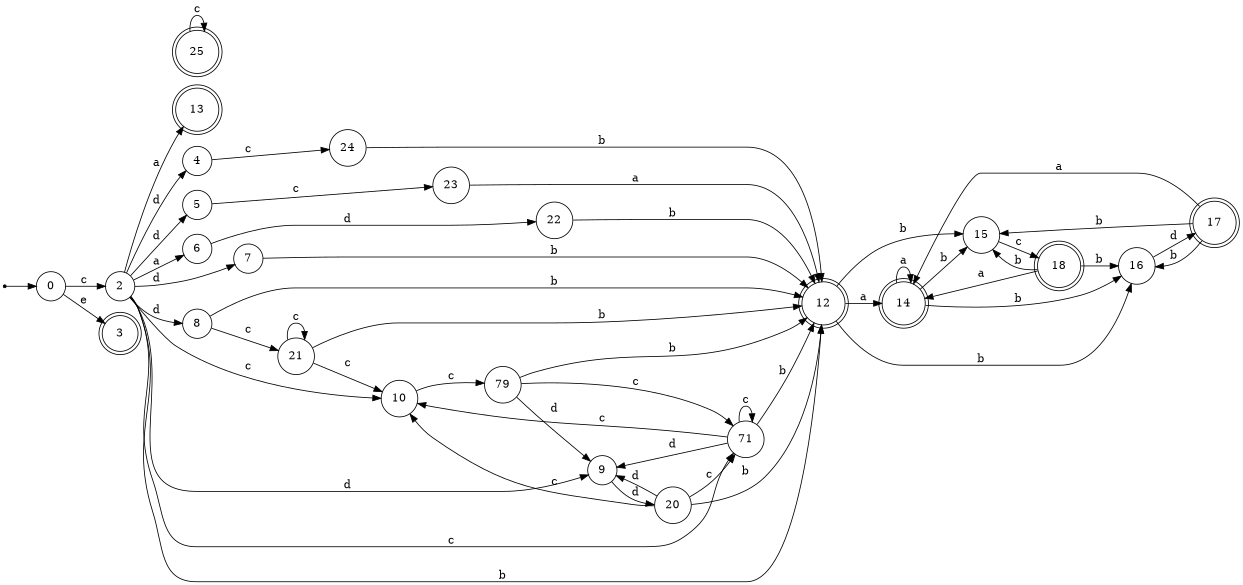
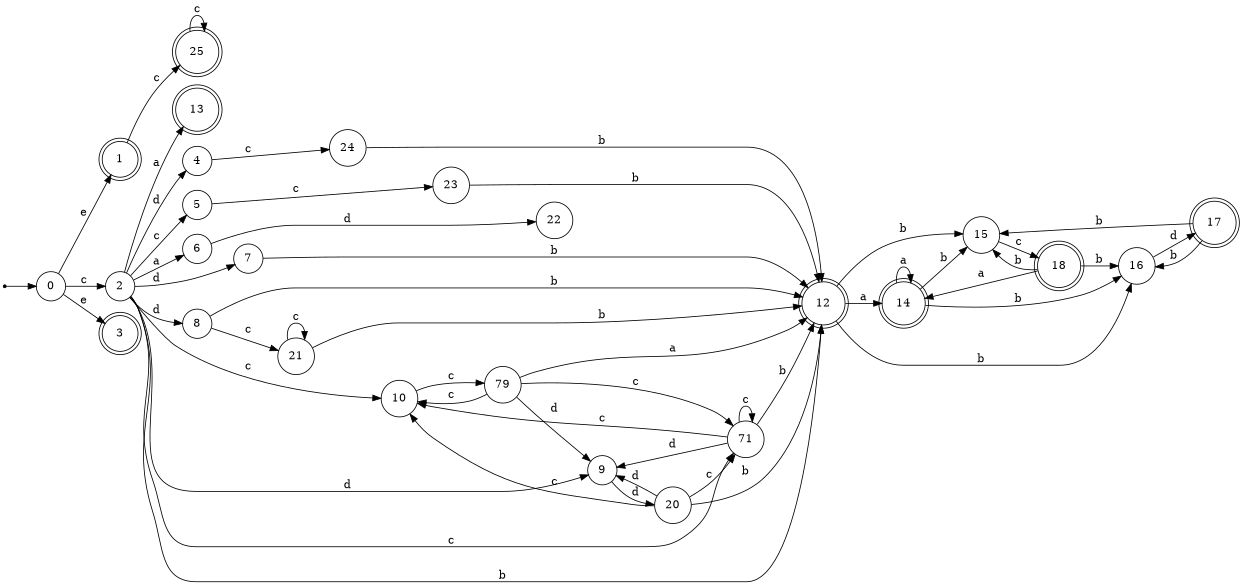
none -> (120, 159)
(1034, 173) -> none
(636, 178) -> (636, 178)
(705, 220) -> none
(157, 236) -> (157, 236)
(673, 349) -> (673, 349)
(344, 376) -> (457, 403)
